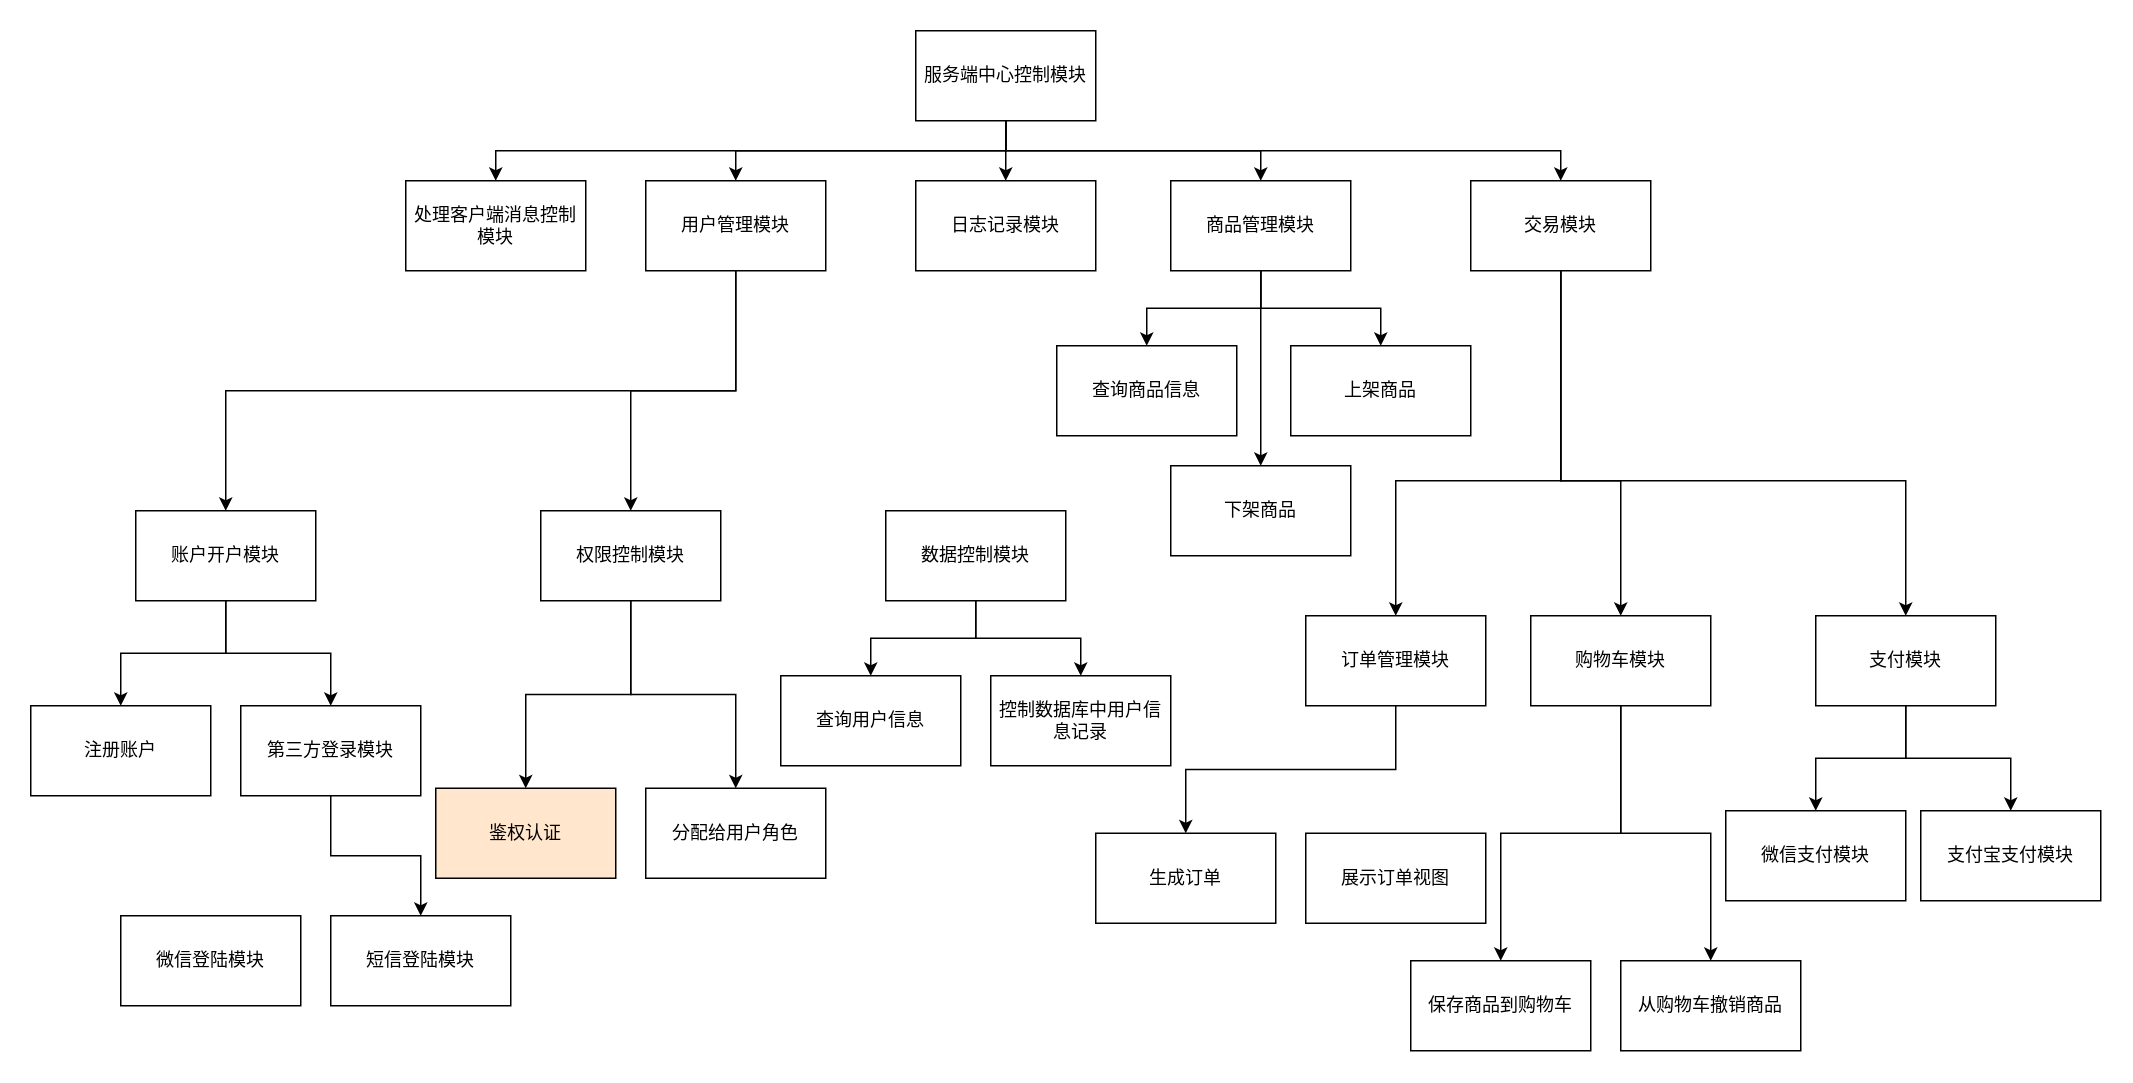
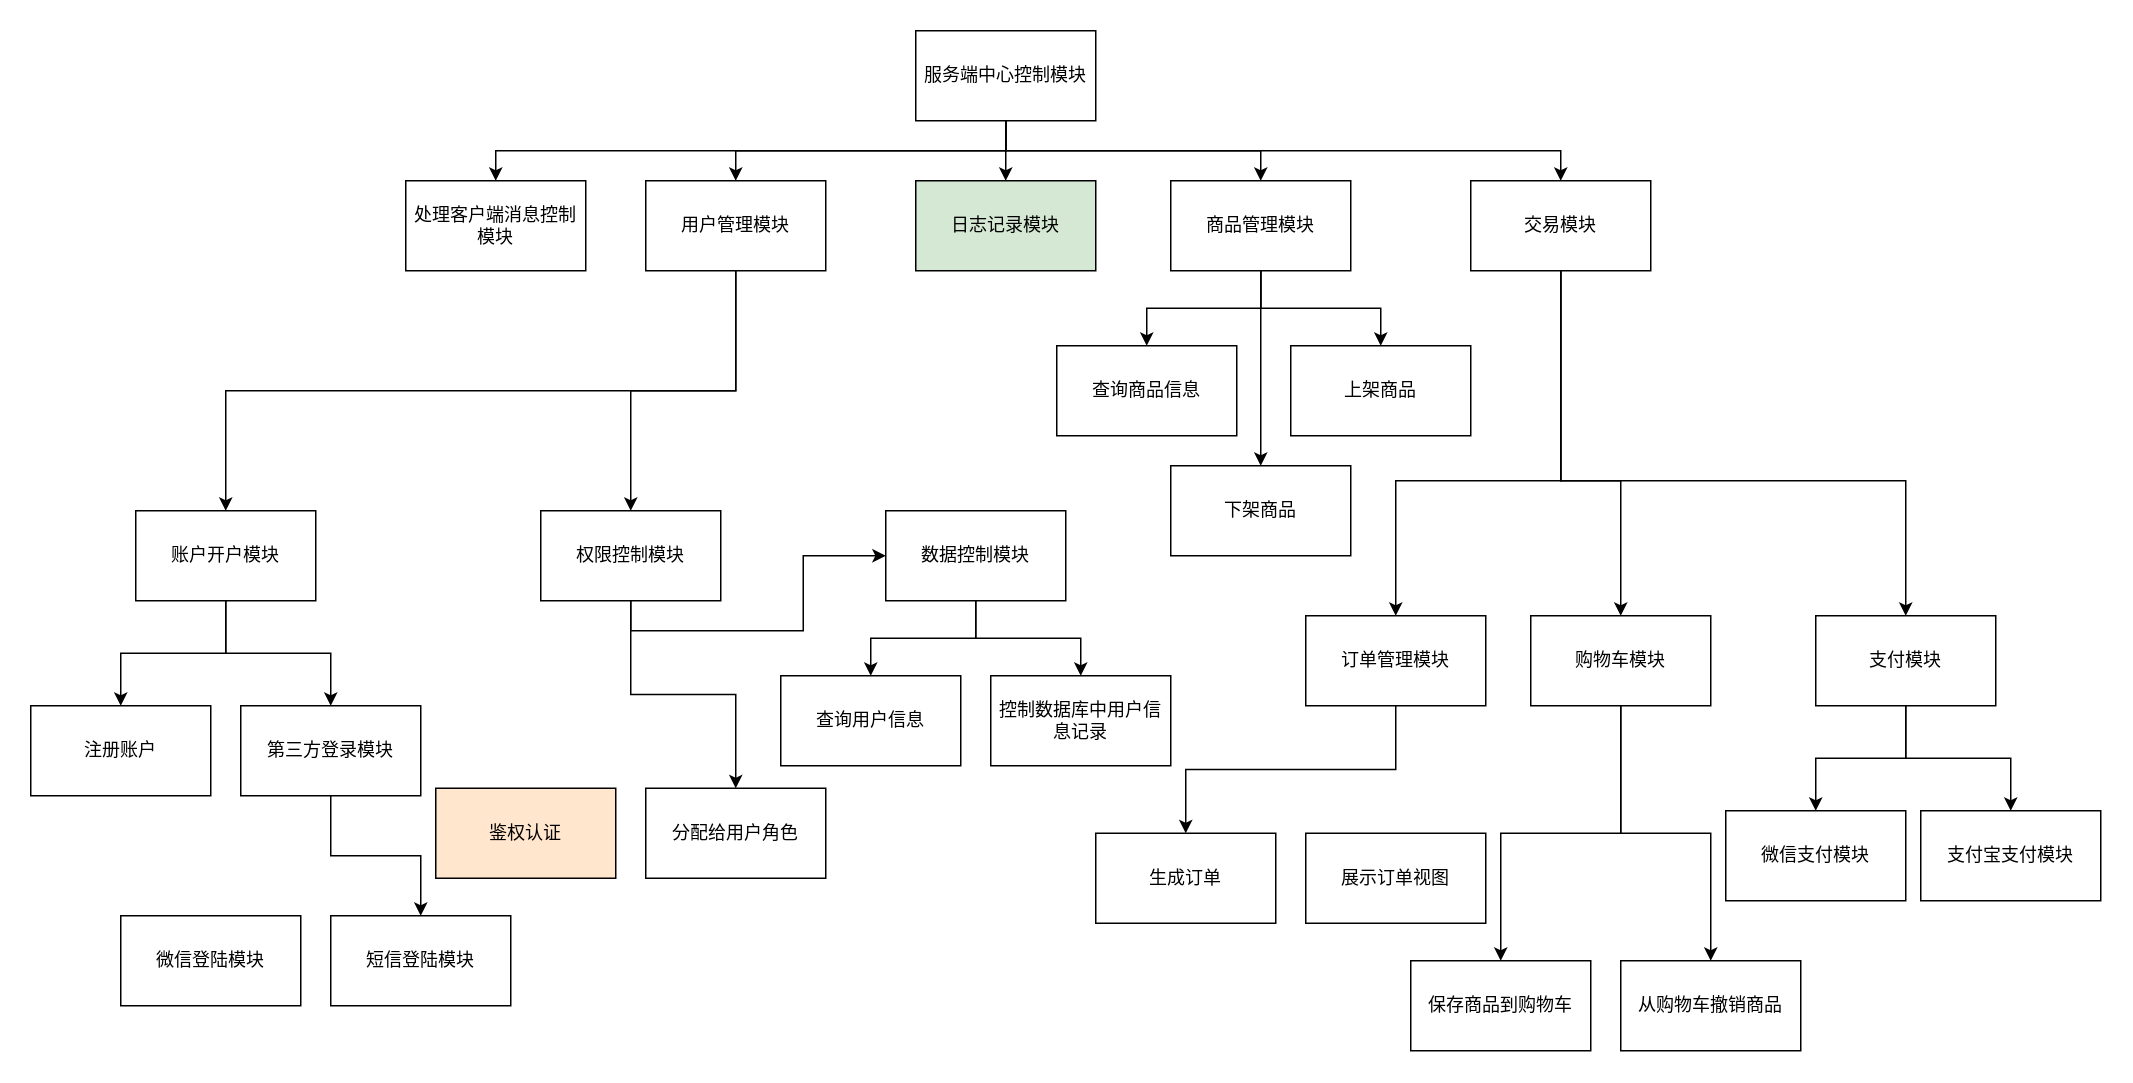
(1006, 226) -> (1006, 226)
(535, 695) -> (791, 631)
